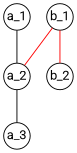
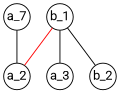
(17, 17) -> (17, 17)
(60, 47) -> (81, 47)
(17, 106) -> (60, 47)
